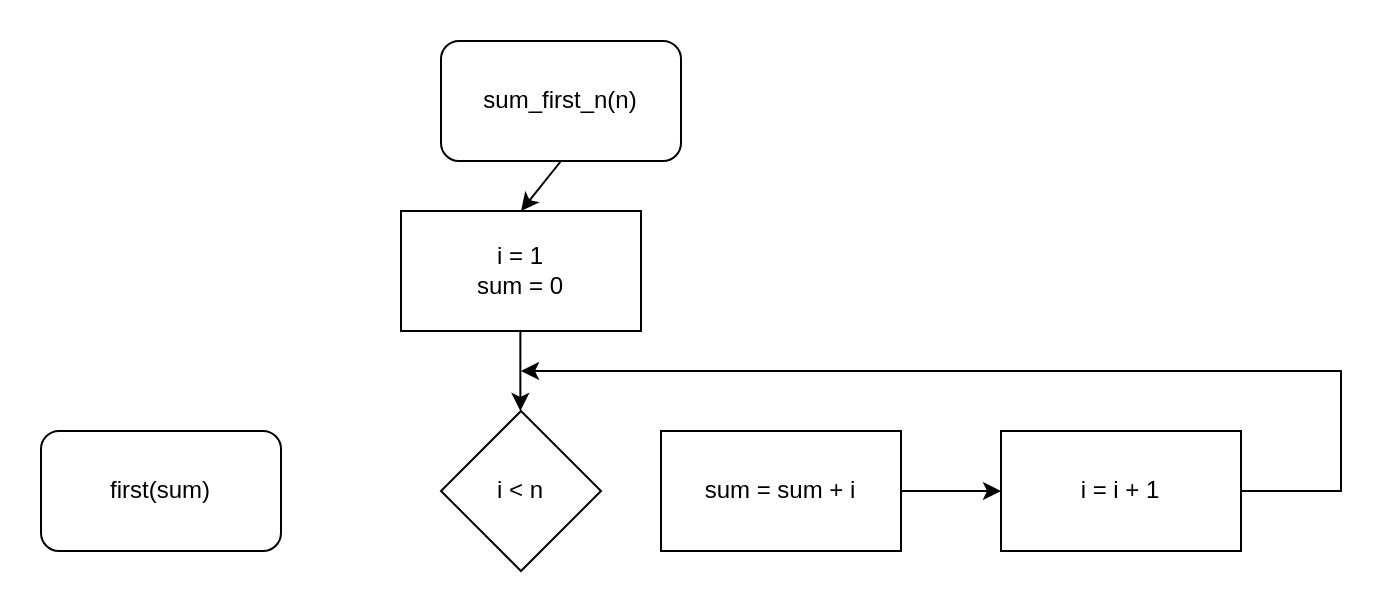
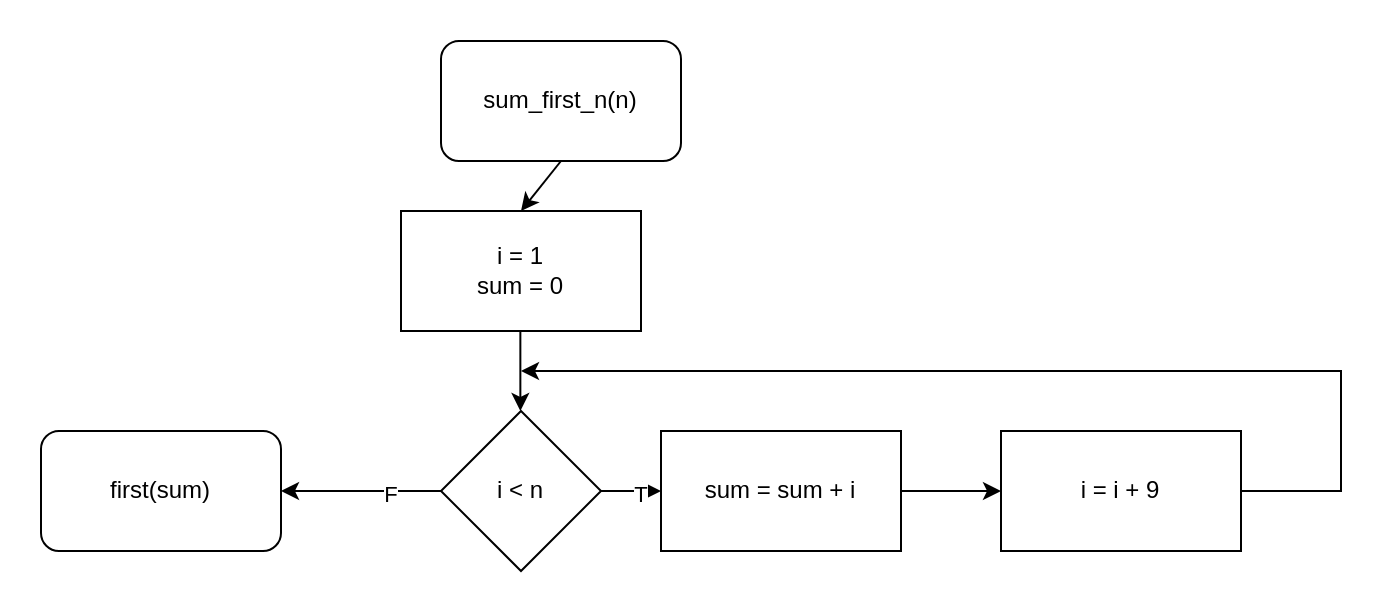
none -> (368, 491)
none -> (638, 491)
(1121, 491) -> (1121, 491)
